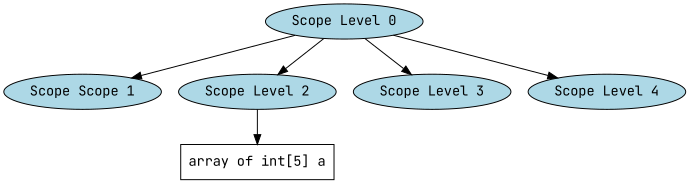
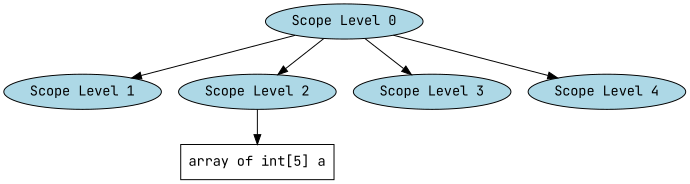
(83, 92) -> (83, 92)
